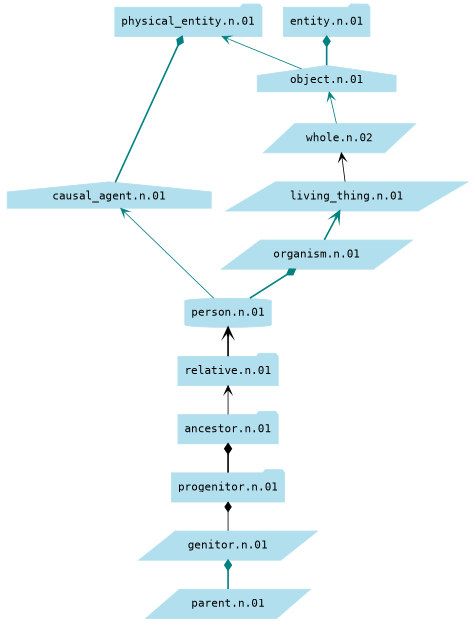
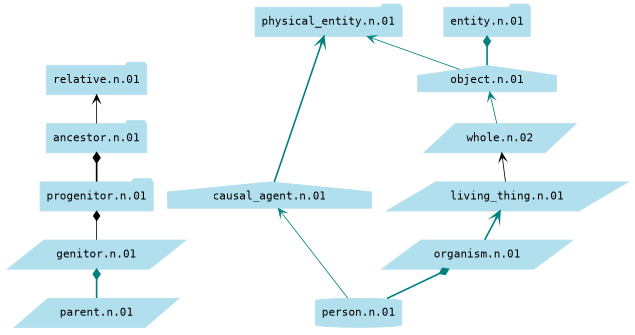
(147, 114) -> (298, 113)
(228, 346) -> none
